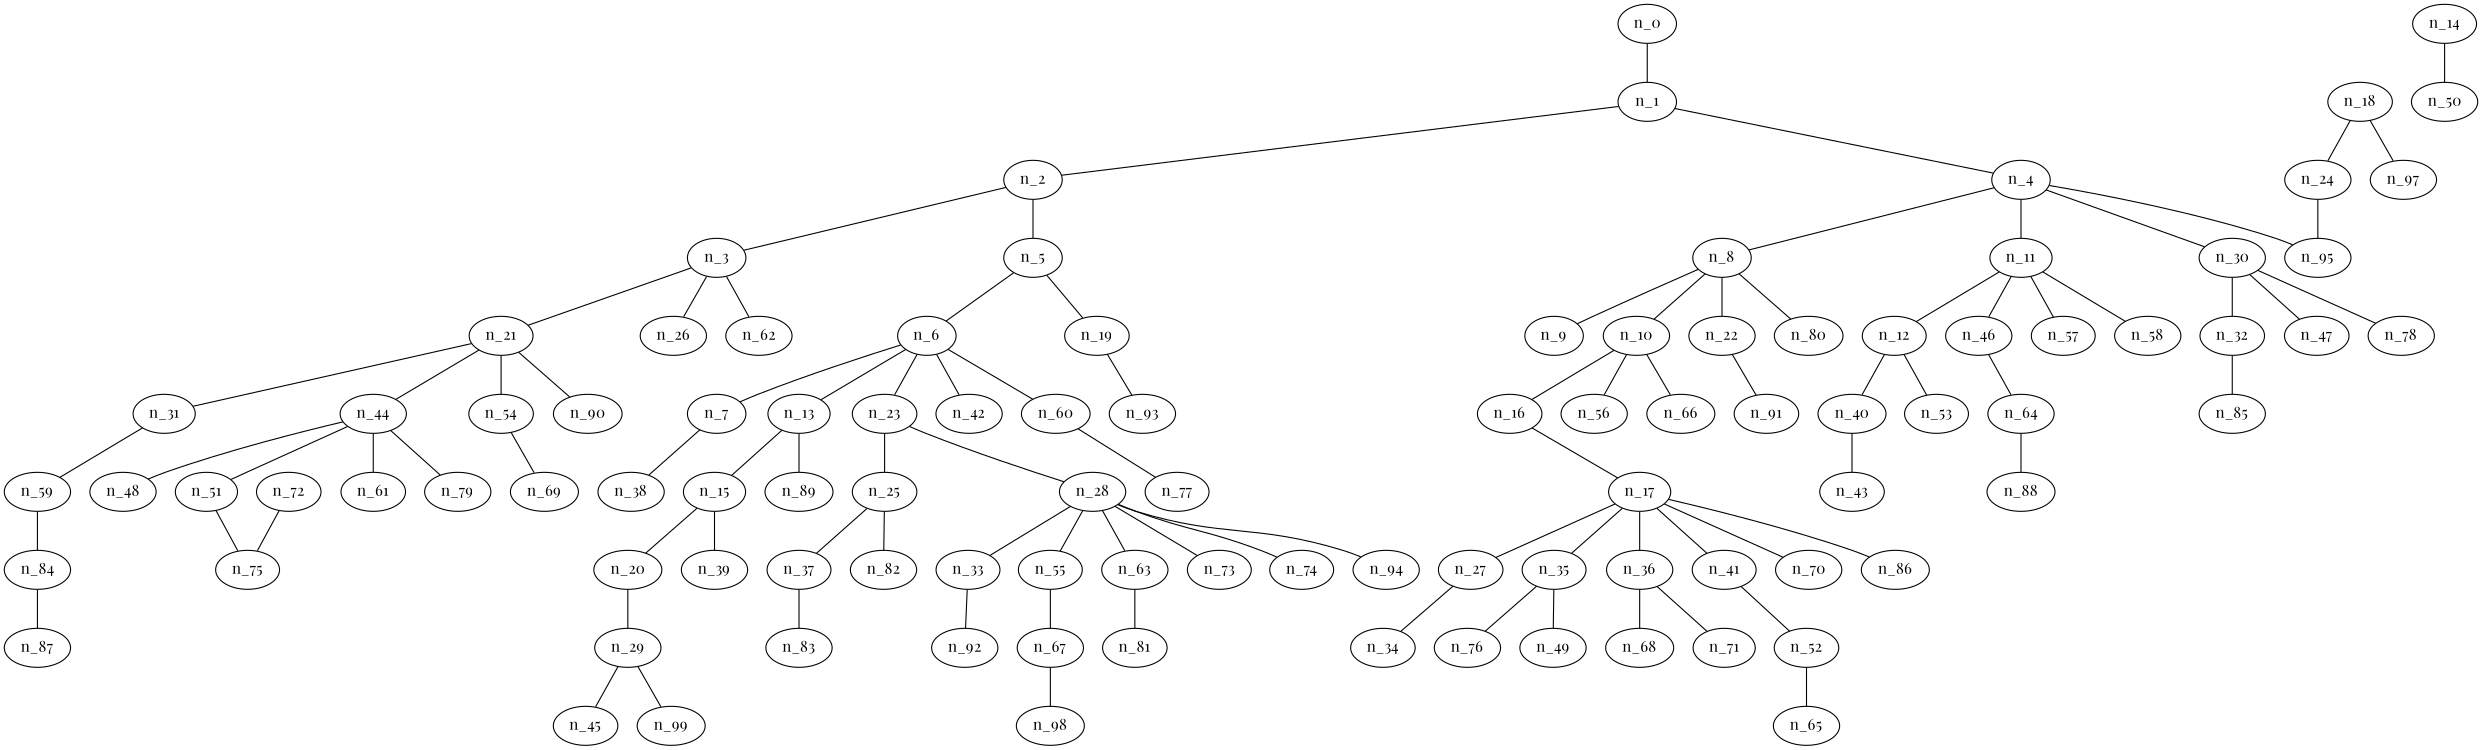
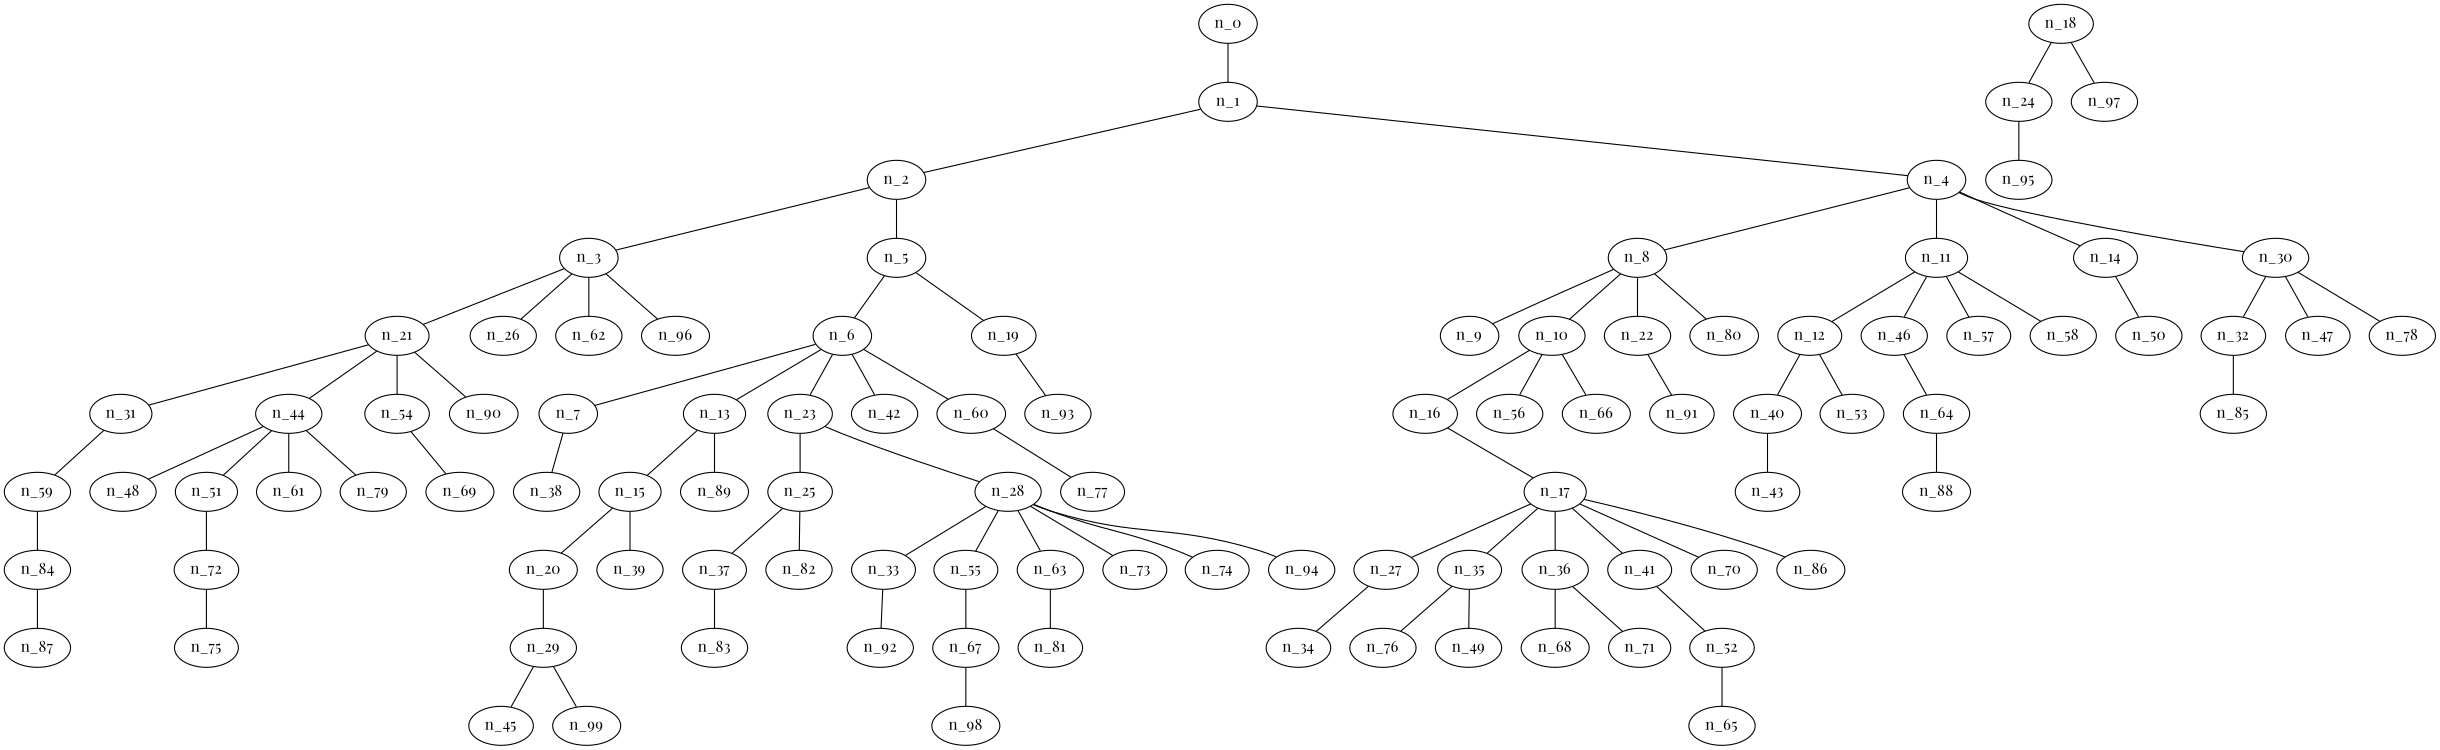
(2172, 210) -> (2020, 219)
none -> (676, 336)
(227, 531) -> (206, 531)
